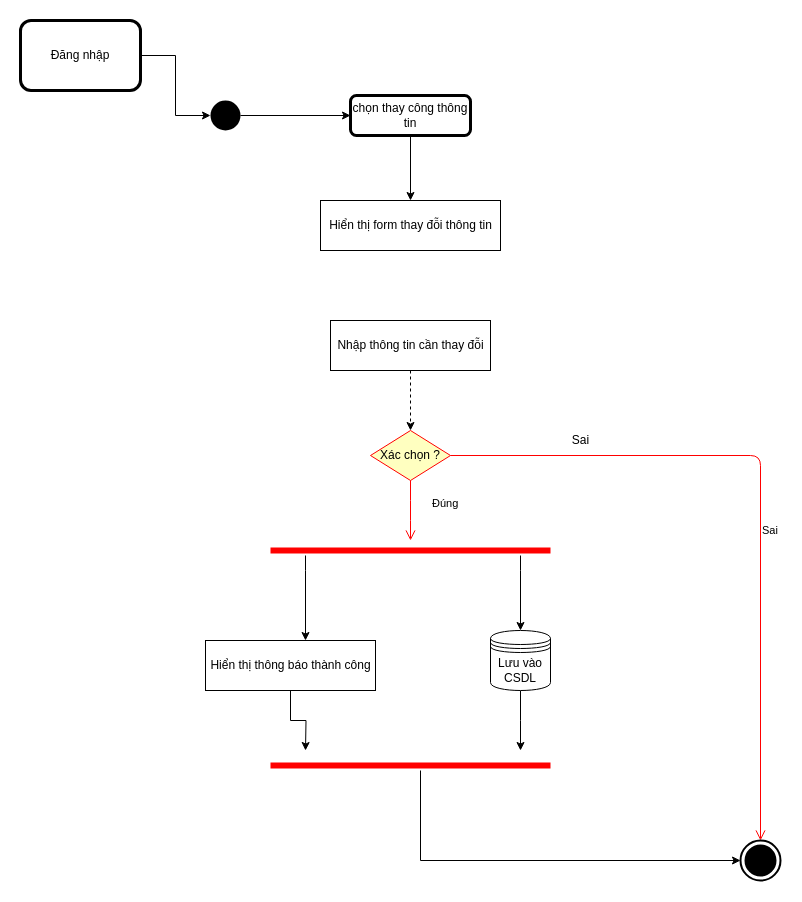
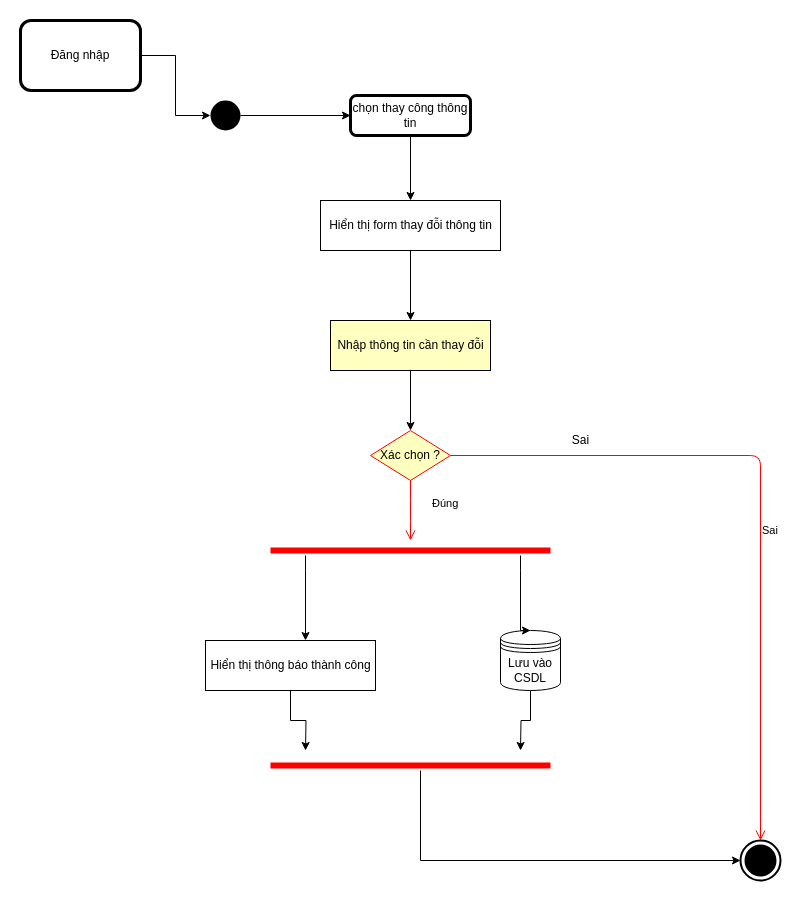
none -> (411, 282)
(411, 346) -> (411, 346)
(411, 398) -> (411, 398)
(521, 661) -> (531, 661)
